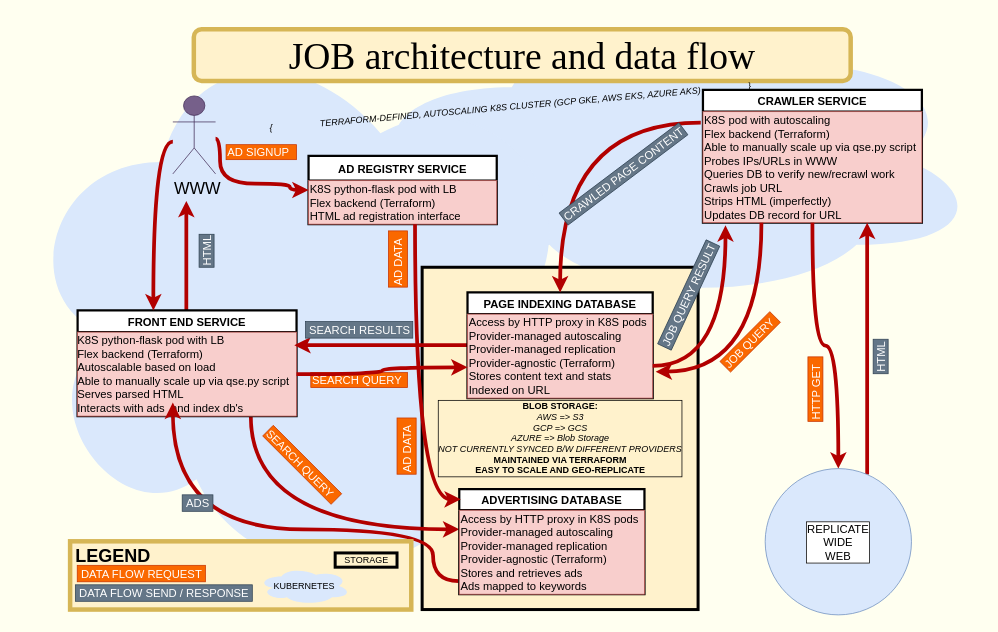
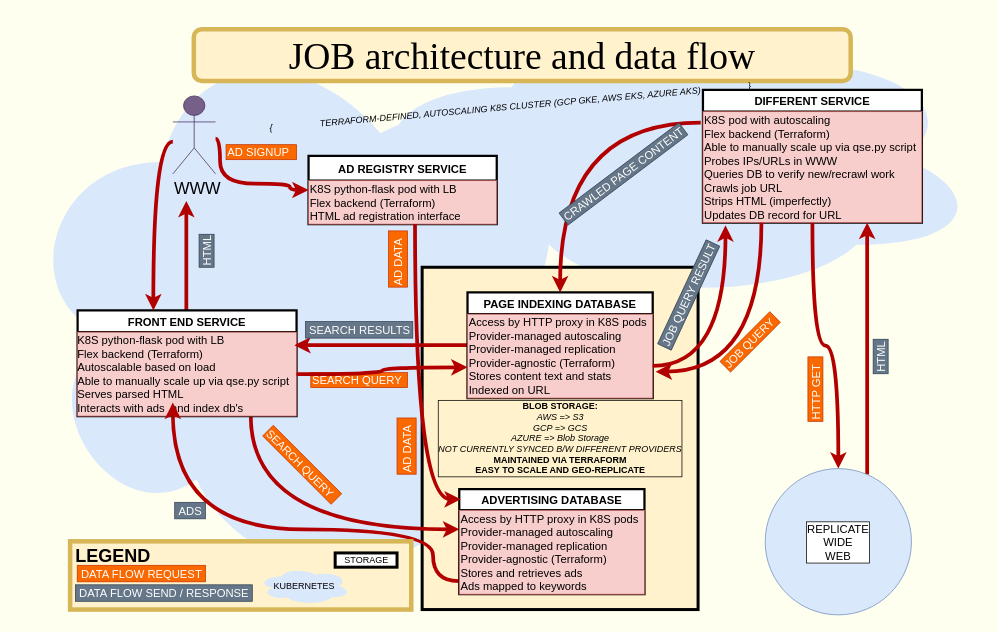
(812, 101) -> (812, 101)
(198, 503) -> (190, 510)
(366, 560) -> (366, 560)
